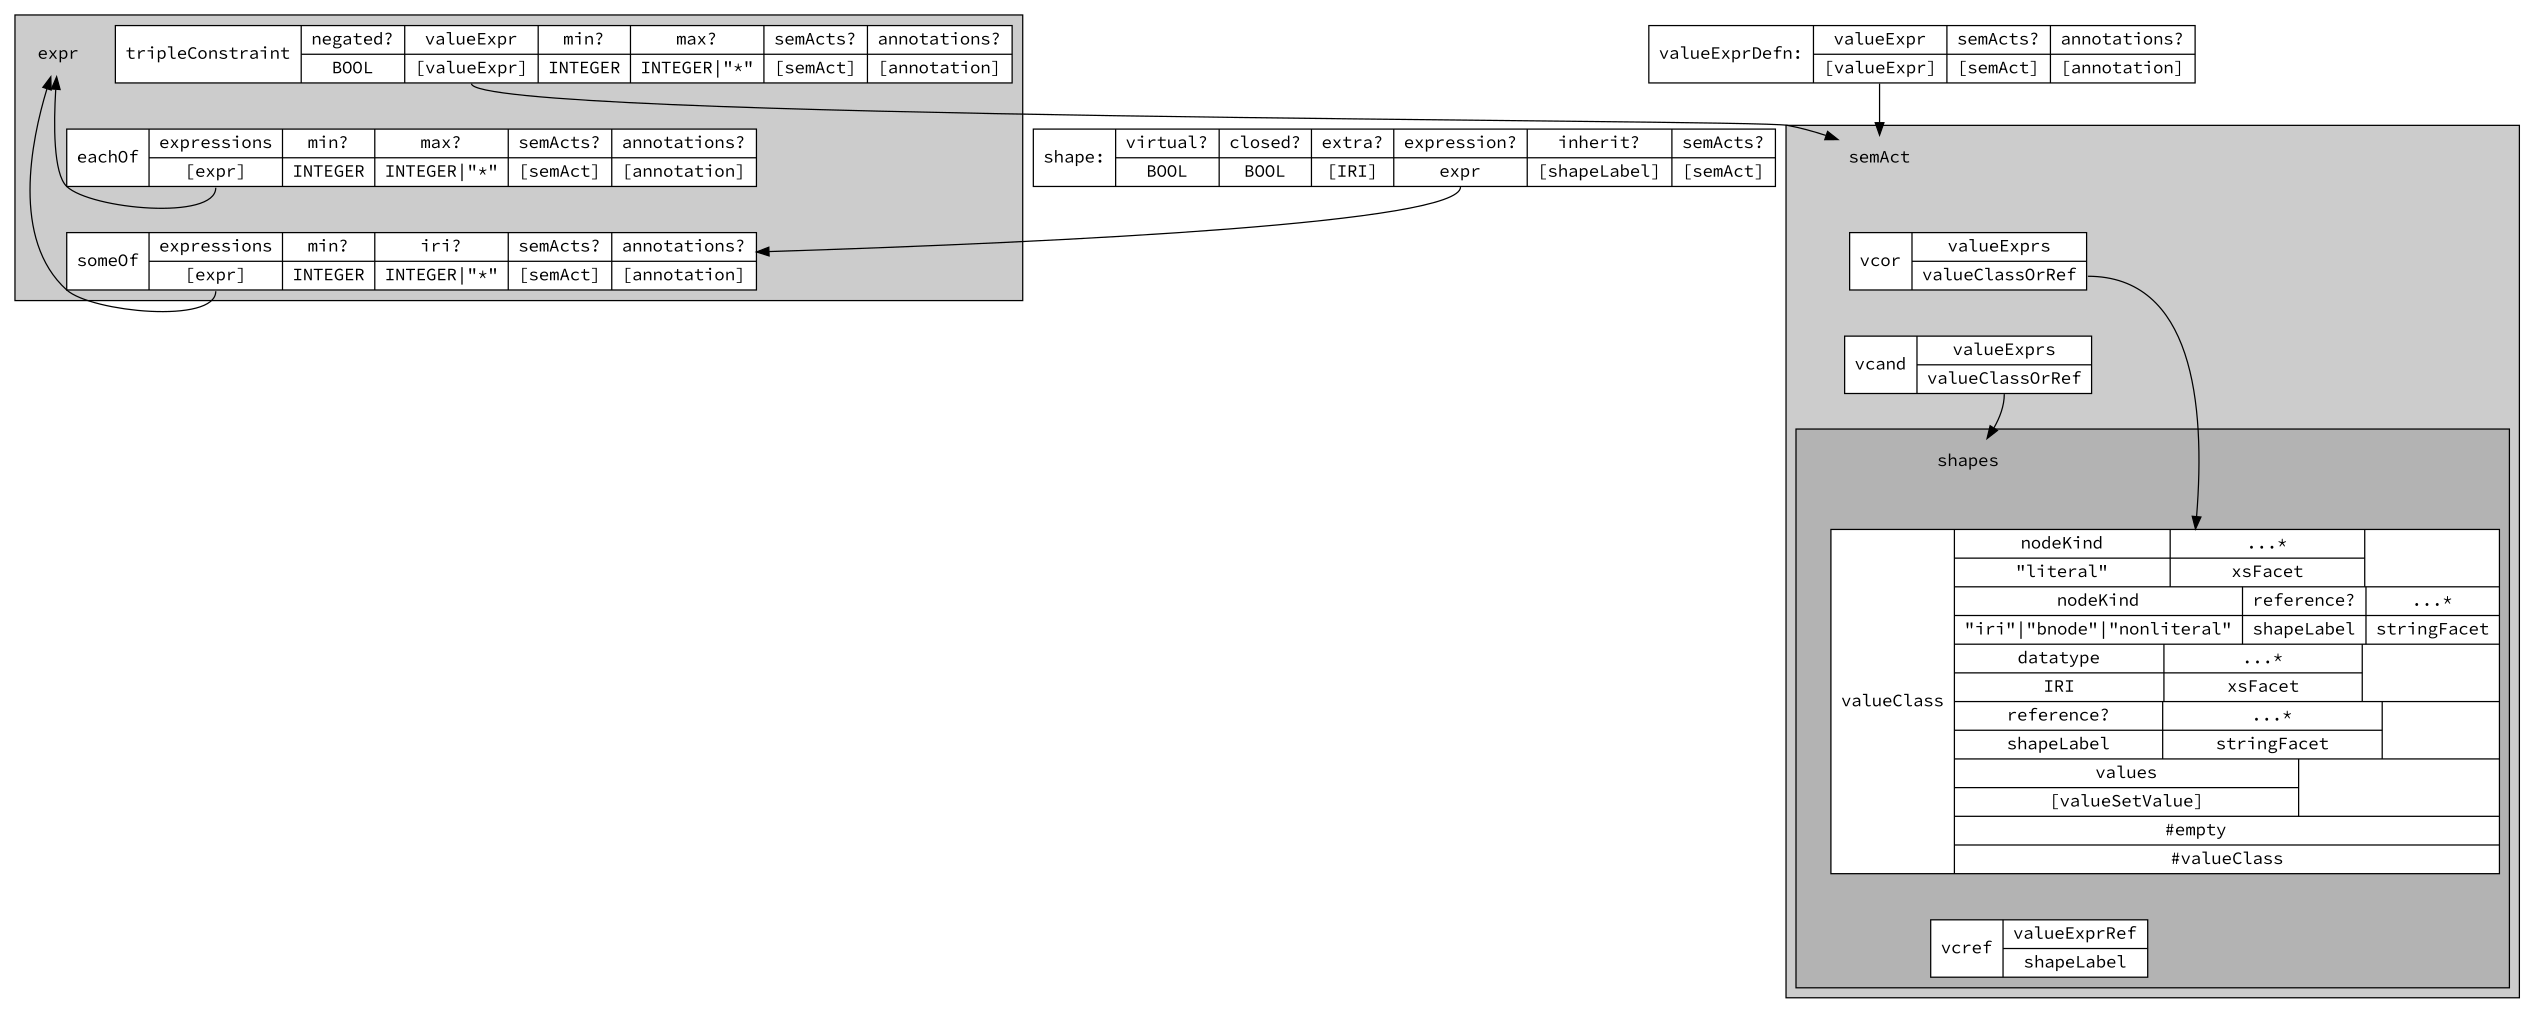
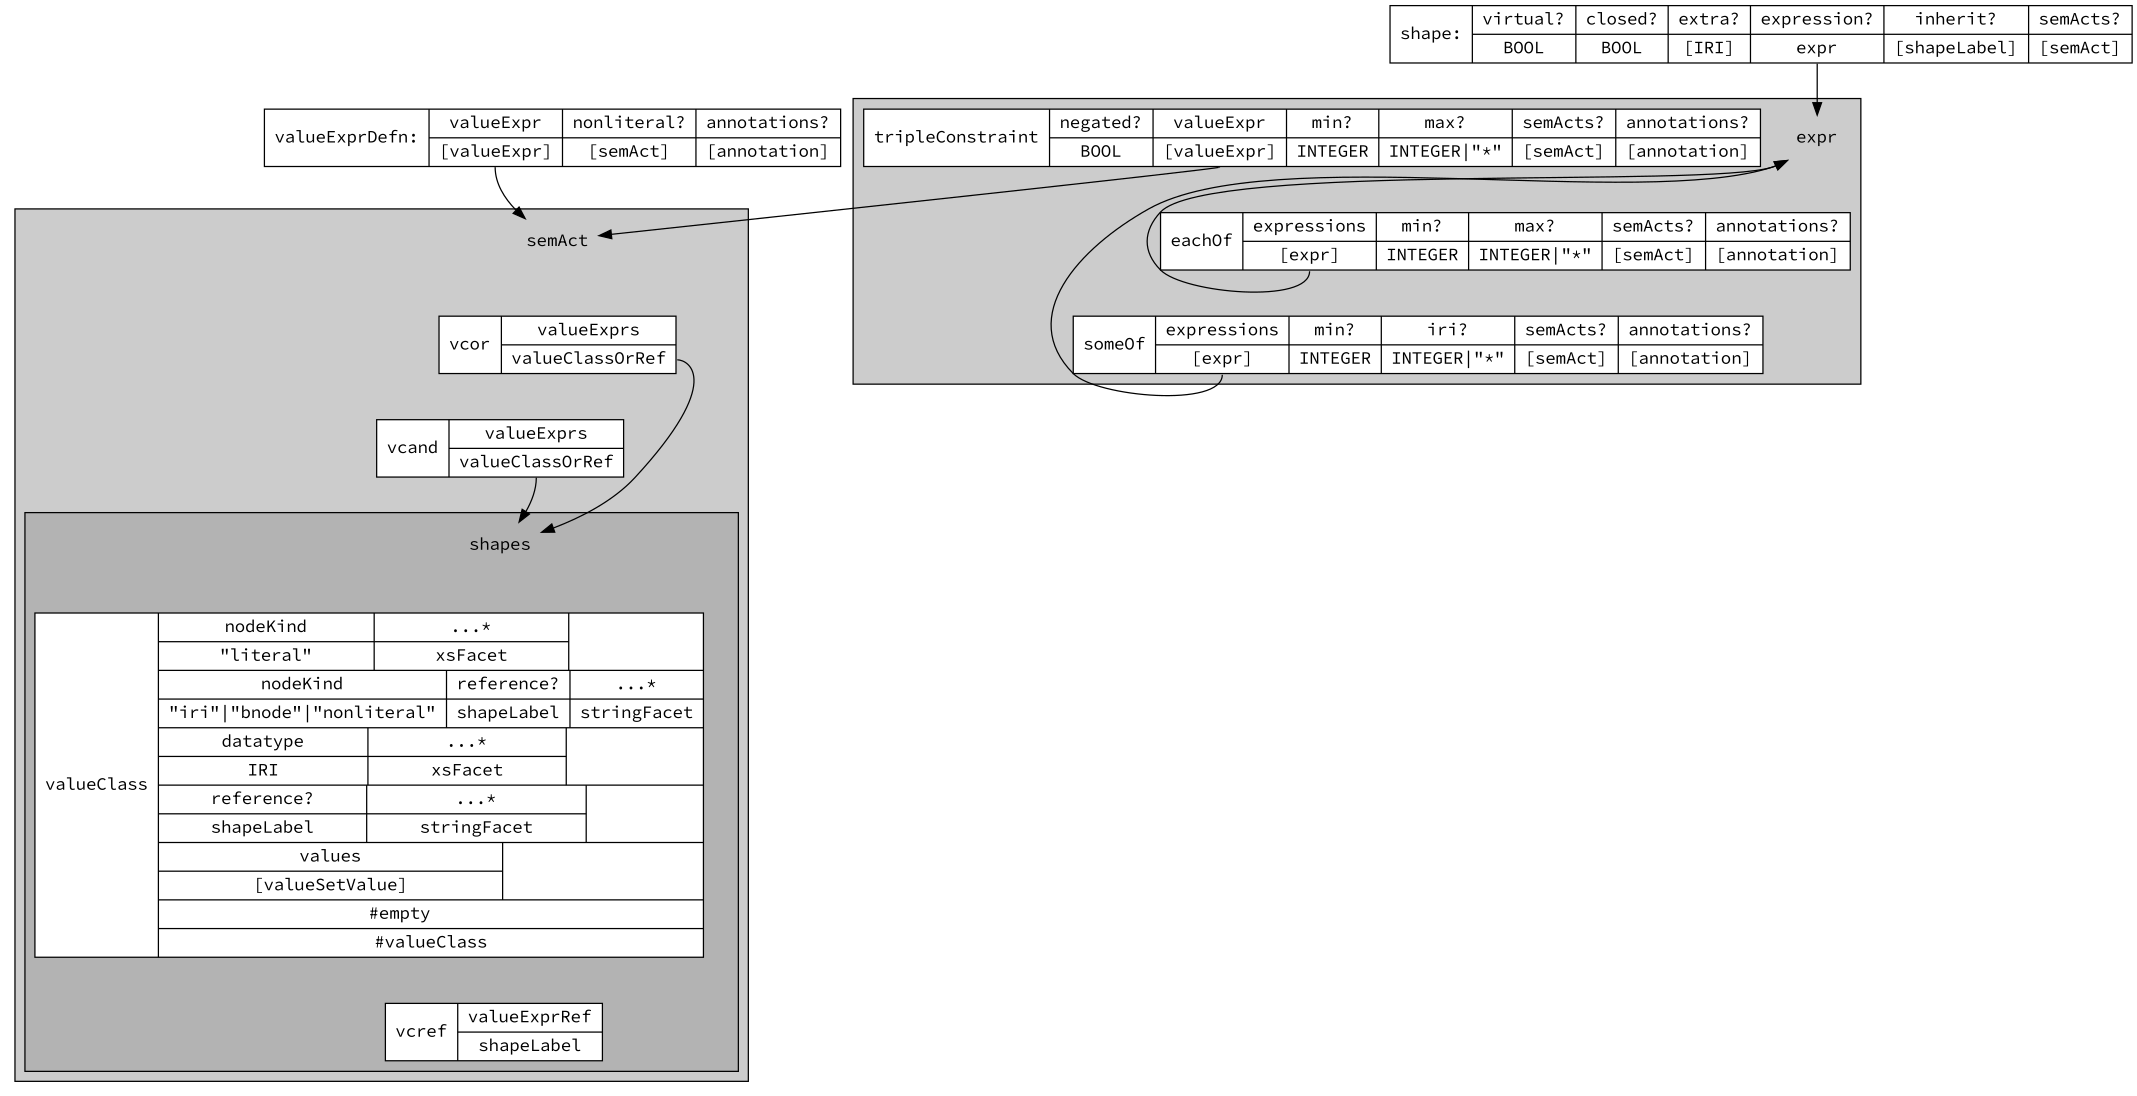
(1999, 39) -> (629, 123)
(1118, 236) -> (1817, 83)
(2189, 369) -> (651, 459)
